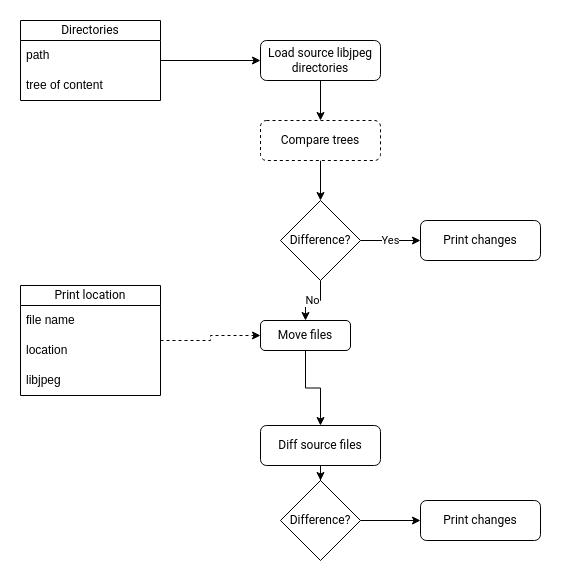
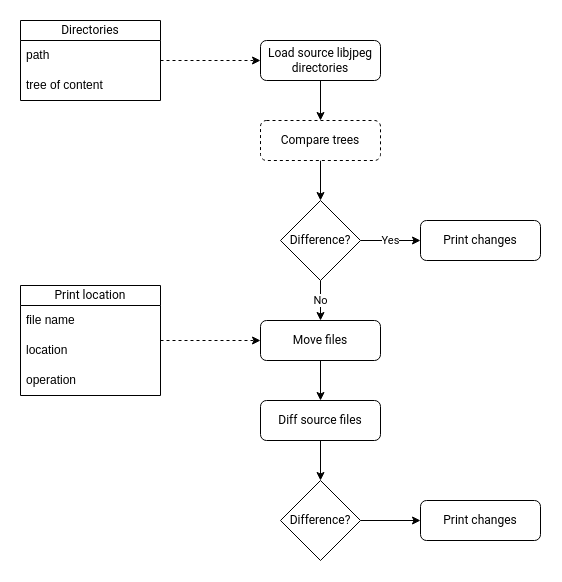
(207, 61) -> (207, 61)
(306, 336) -> (321, 341)
(47, 381) -> (55, 381)
(321, 446) -> (321, 421)
